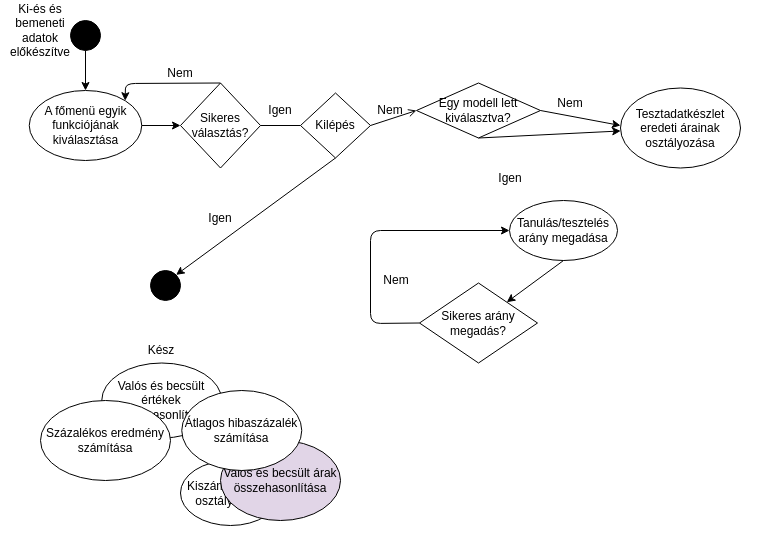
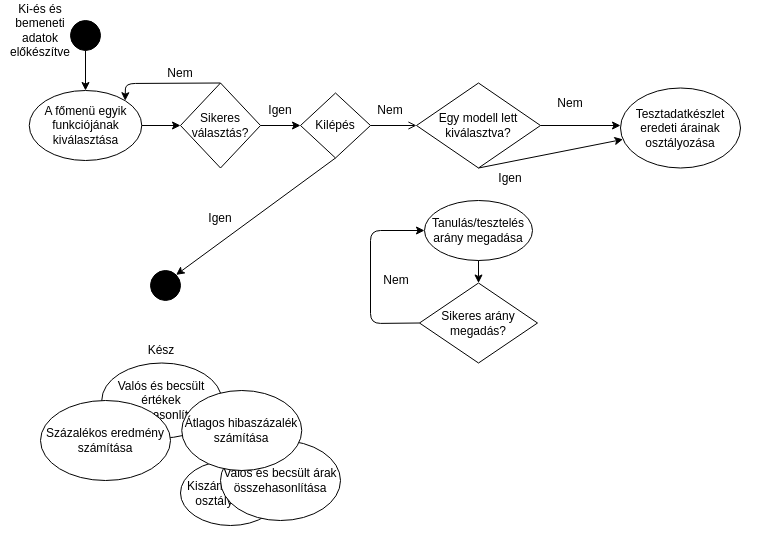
(479, 111) -> (479, 126)
(294, 126) -> (292, 126)
(564, 231) -> (479, 231)
(281, 481) -> (281, 481)
